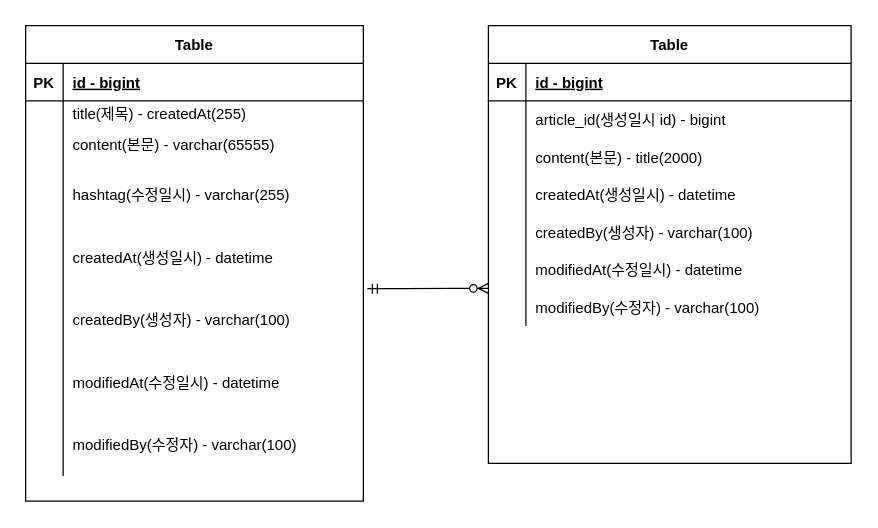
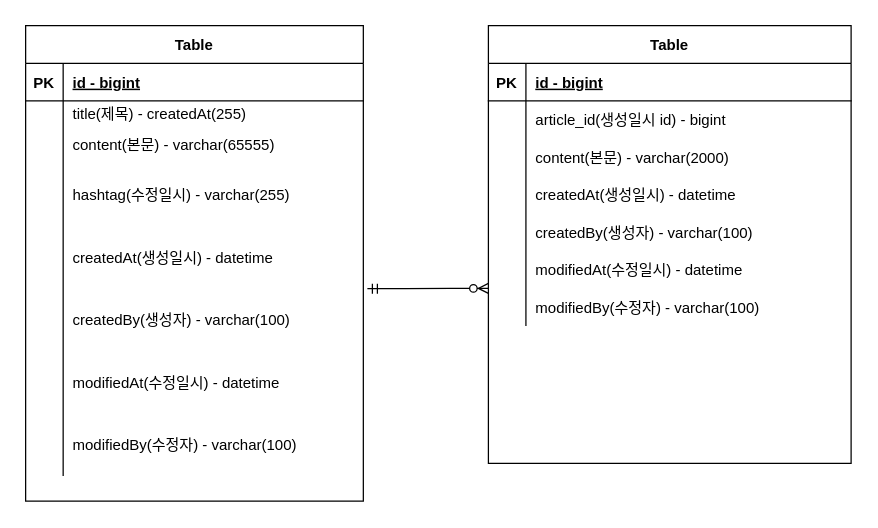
(639, 158) -> (651, 158)
